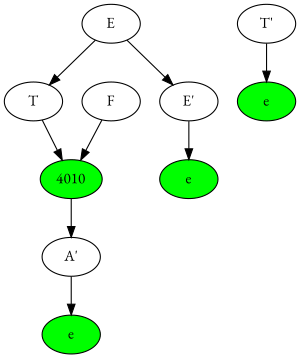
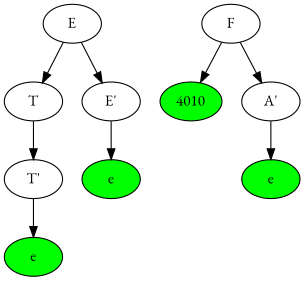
(50, 135) -> (33, 135)
(71, 213) -> (248, 58)
